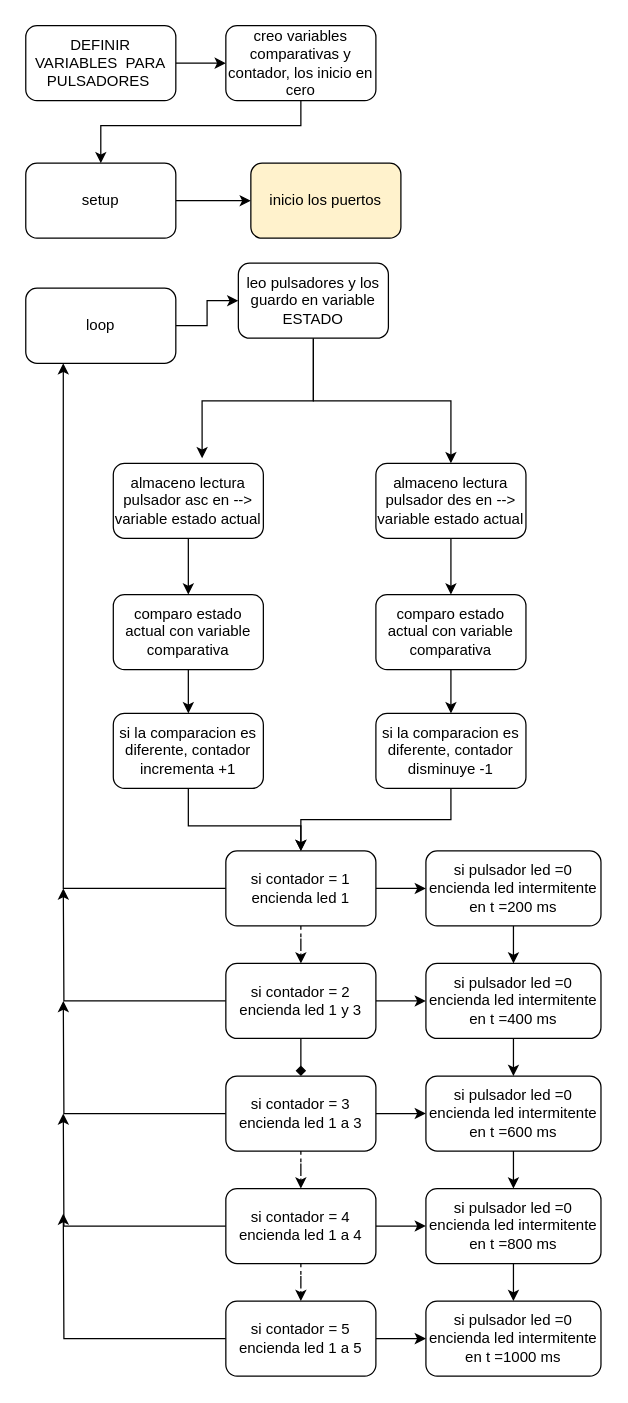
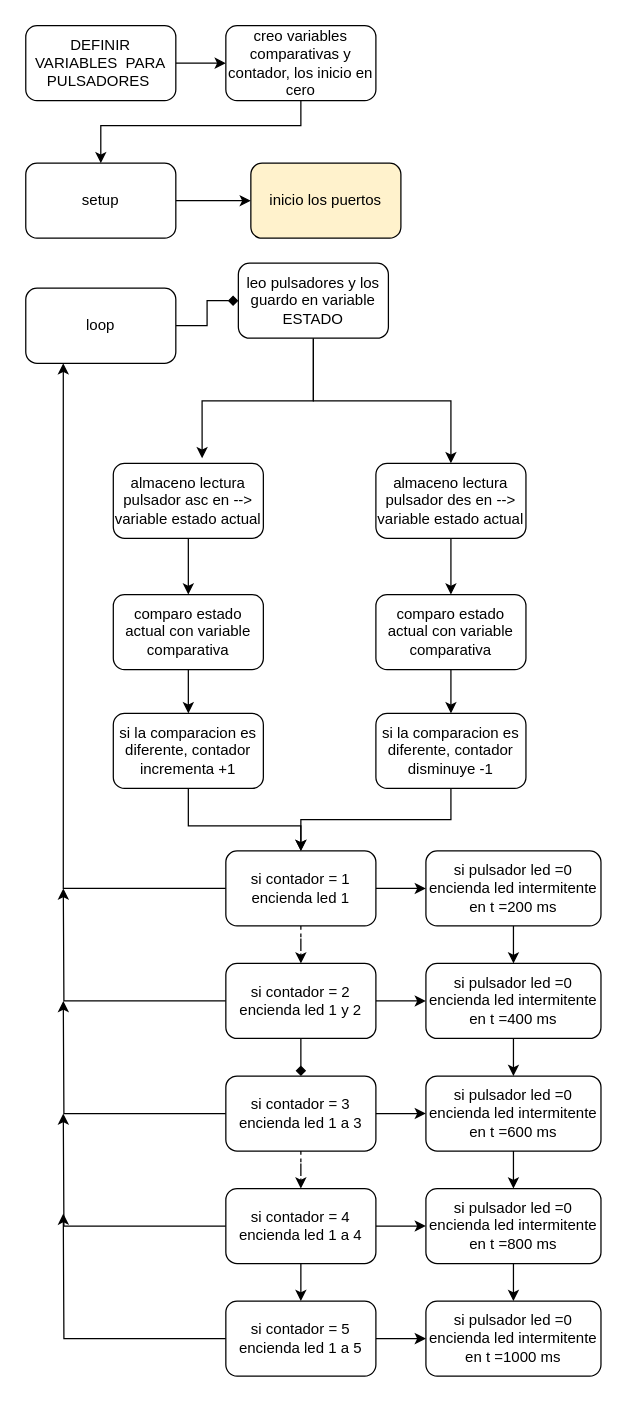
(228, 301) -> (227, 301)
(301, 1001) -> (301, 1001)
(301, 1271) -> (301, 1271)
